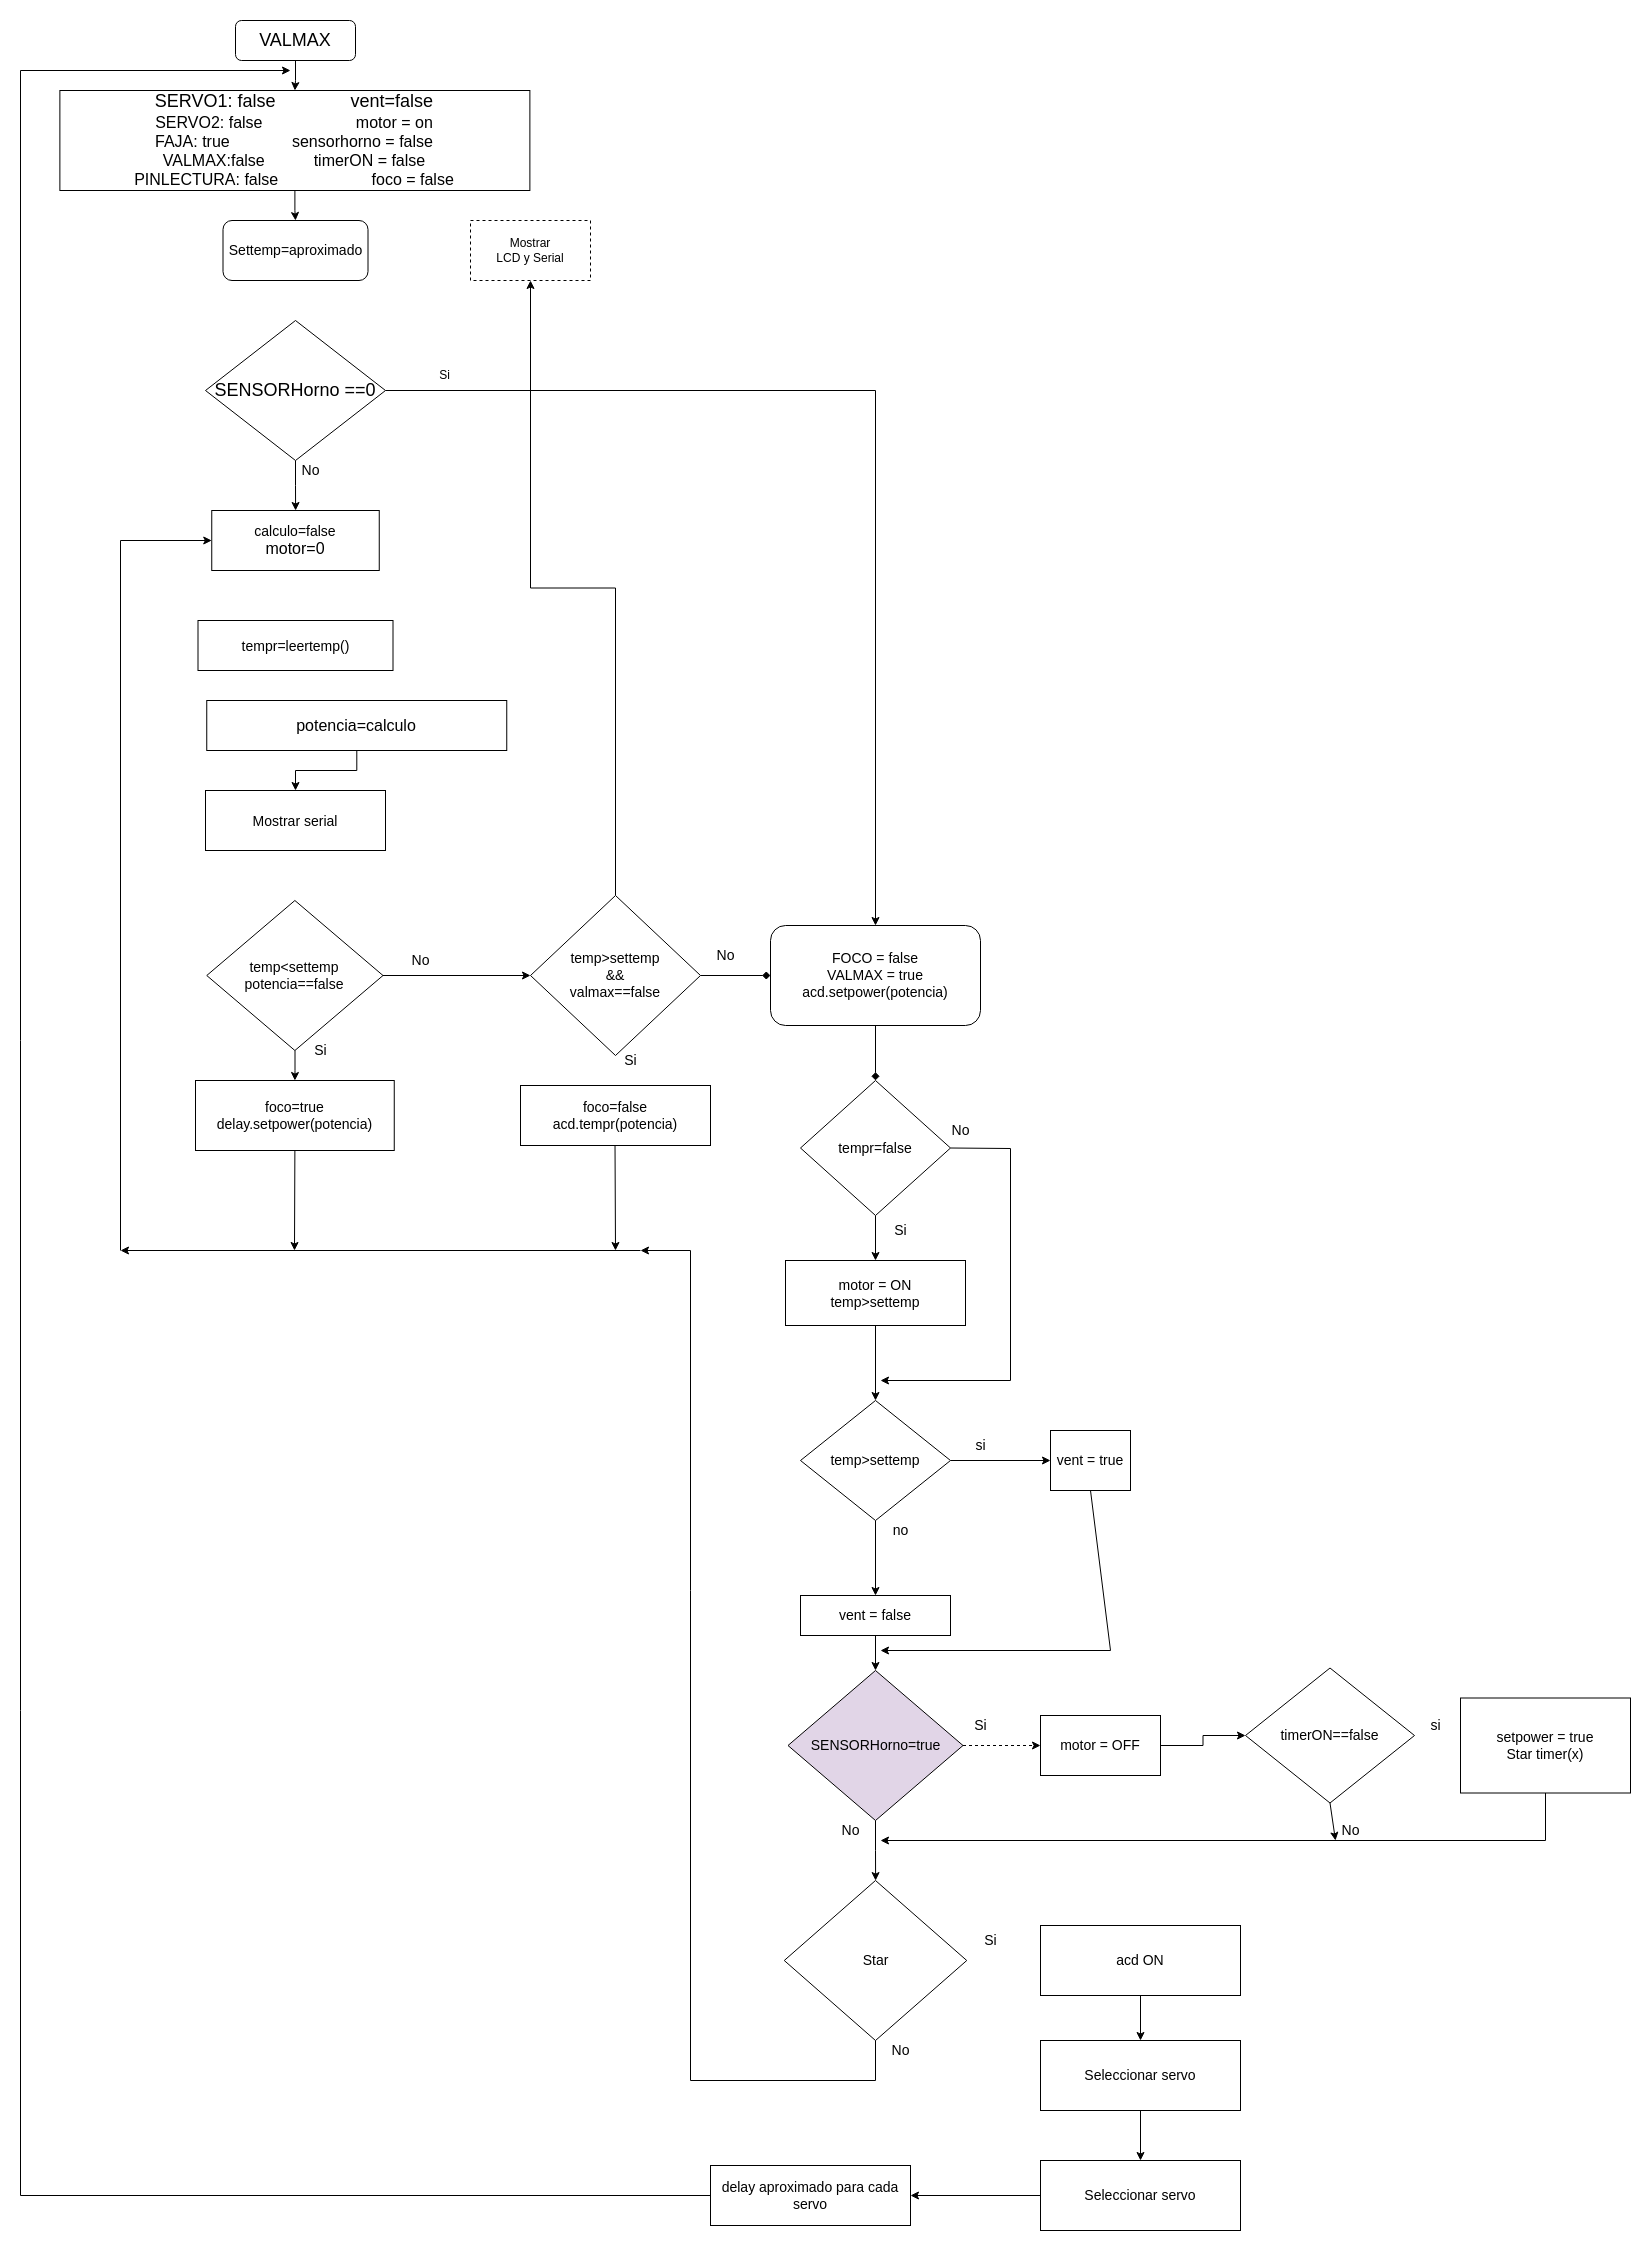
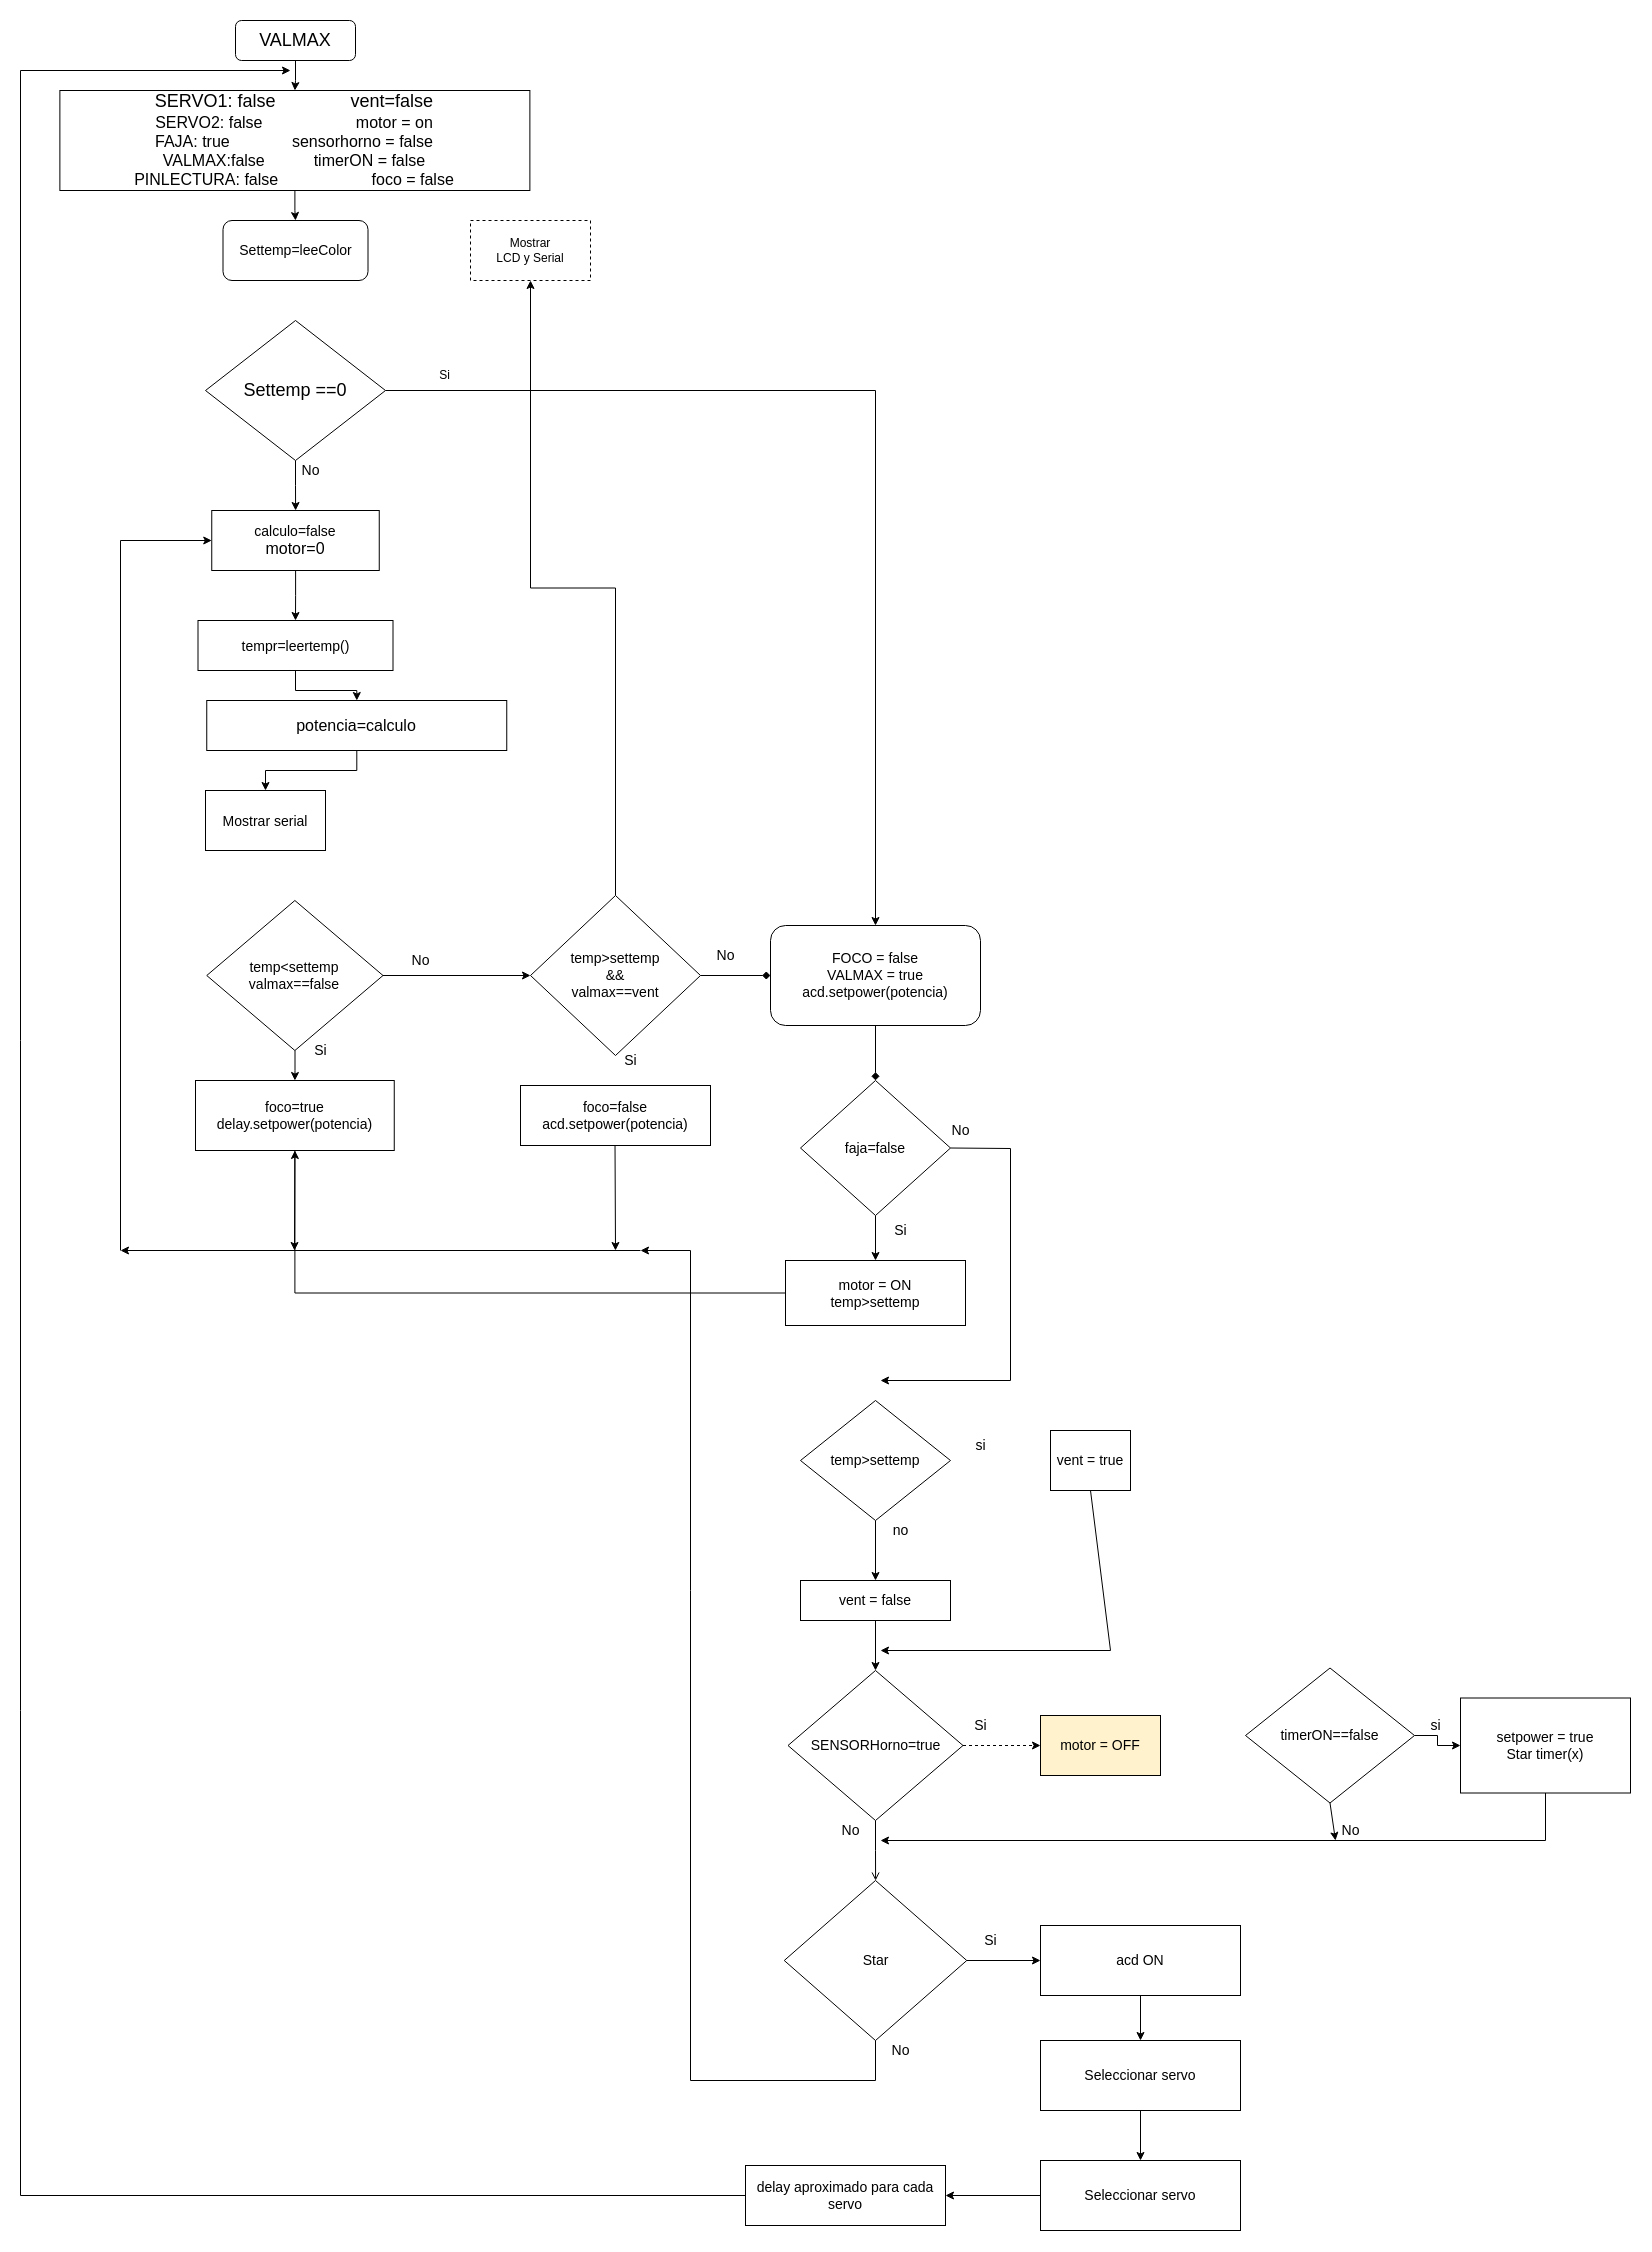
(296, 251) -> (296, 251)
(296, 391) -> (296, 391)
none -> (296, 592)
none -> (318, 691)
(296, 821) -> (266, 821)
(295, 976) -> (295, 976)
(616, 976) -> (616, 976)
(616, 1116) -> (616, 1116)
(876, 1149) -> (876, 1149)
(876, 1360) -> (517, 1293)
(997, 1461) -> none
(876, 1616) -> (876, 1601)
none -> (1438, 1737)
(1203, 1744) -> none
(876, 1746) -> (876, 1746)
(1101, 1746) -> (1101, 1746)
(876, 1872) -> (876, 1874)
none -> (1000, 1961)
(811, 2196) -> (846, 2196)
